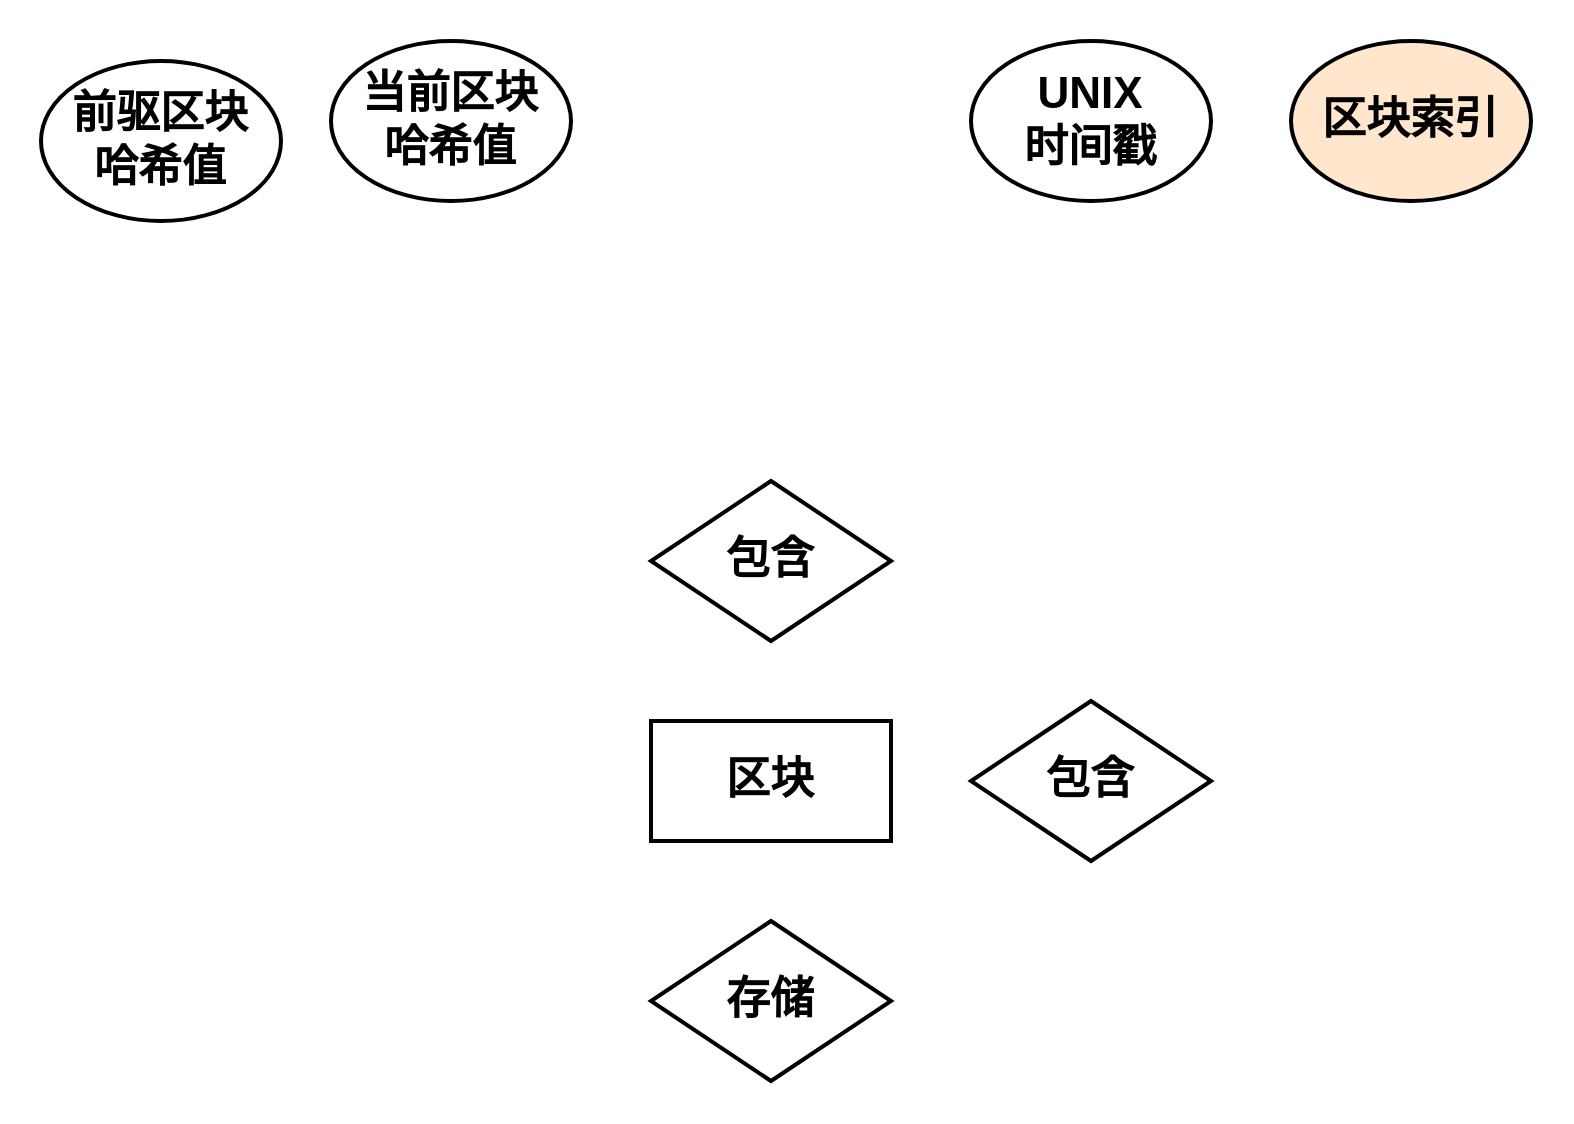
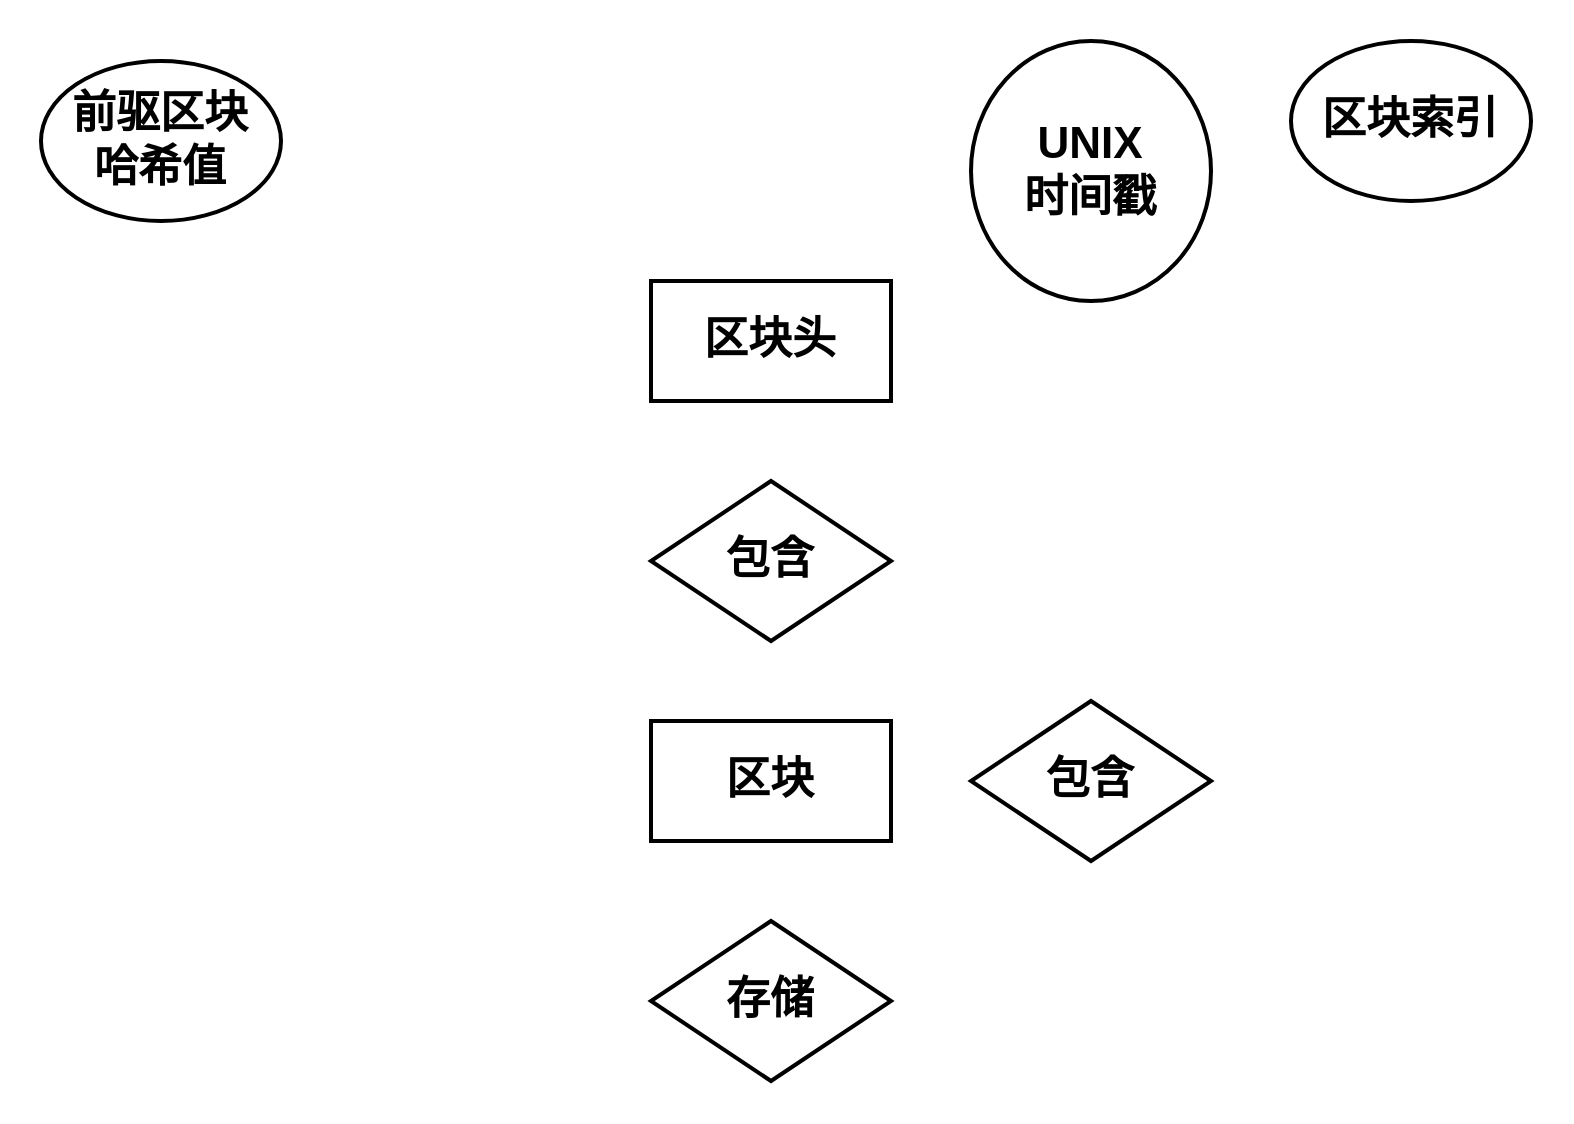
(451, 121) -> none
(1091, 121) -> (1091, 171)
(1411, 121) -> (1411, 121)
none -> (771, 341)
